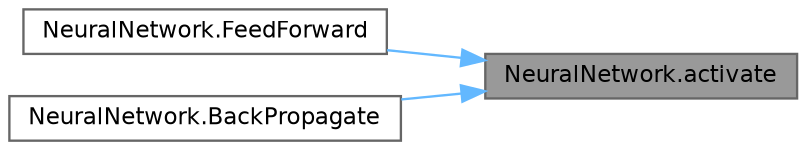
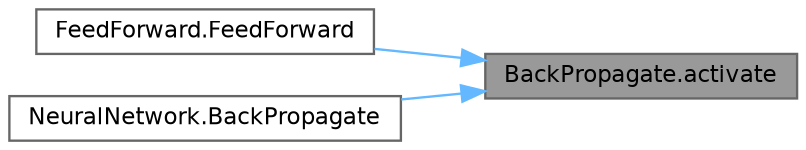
(205, 32) -> (205, 32)
(641, 76) -> (641, 76)
